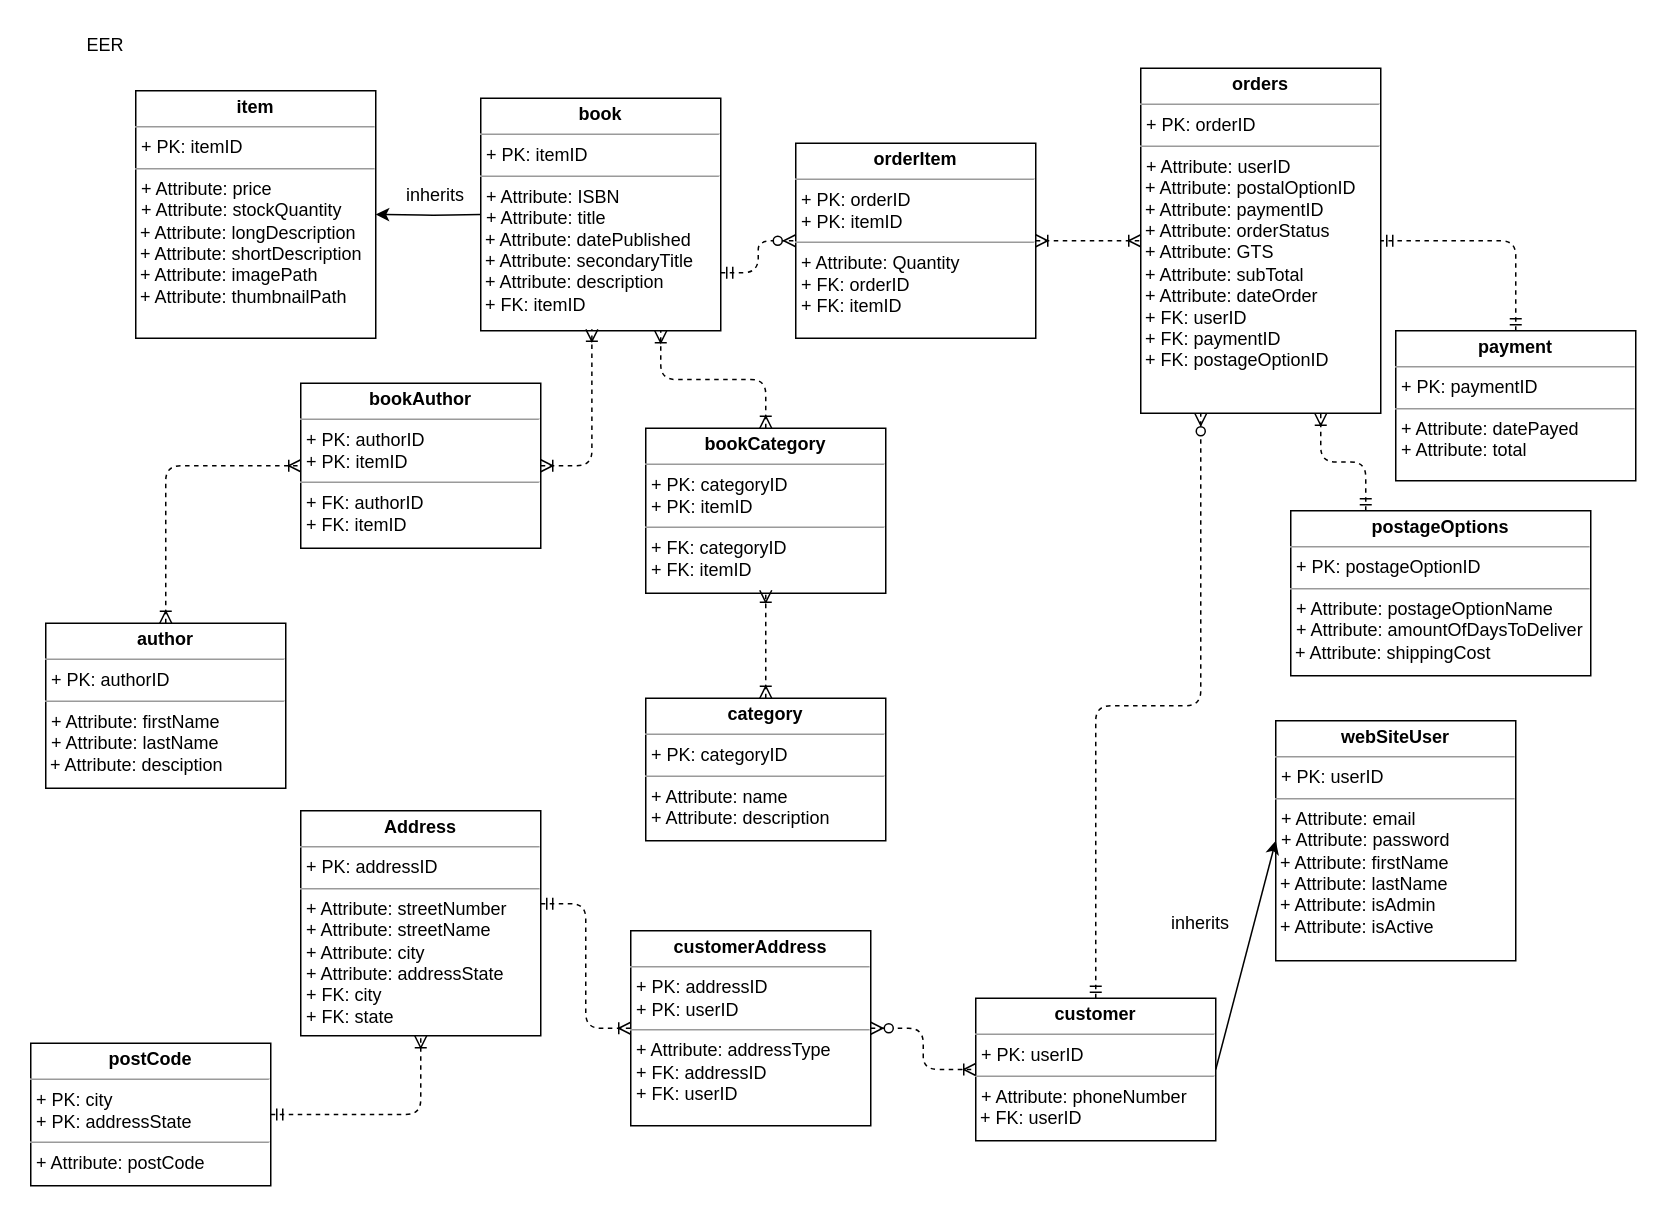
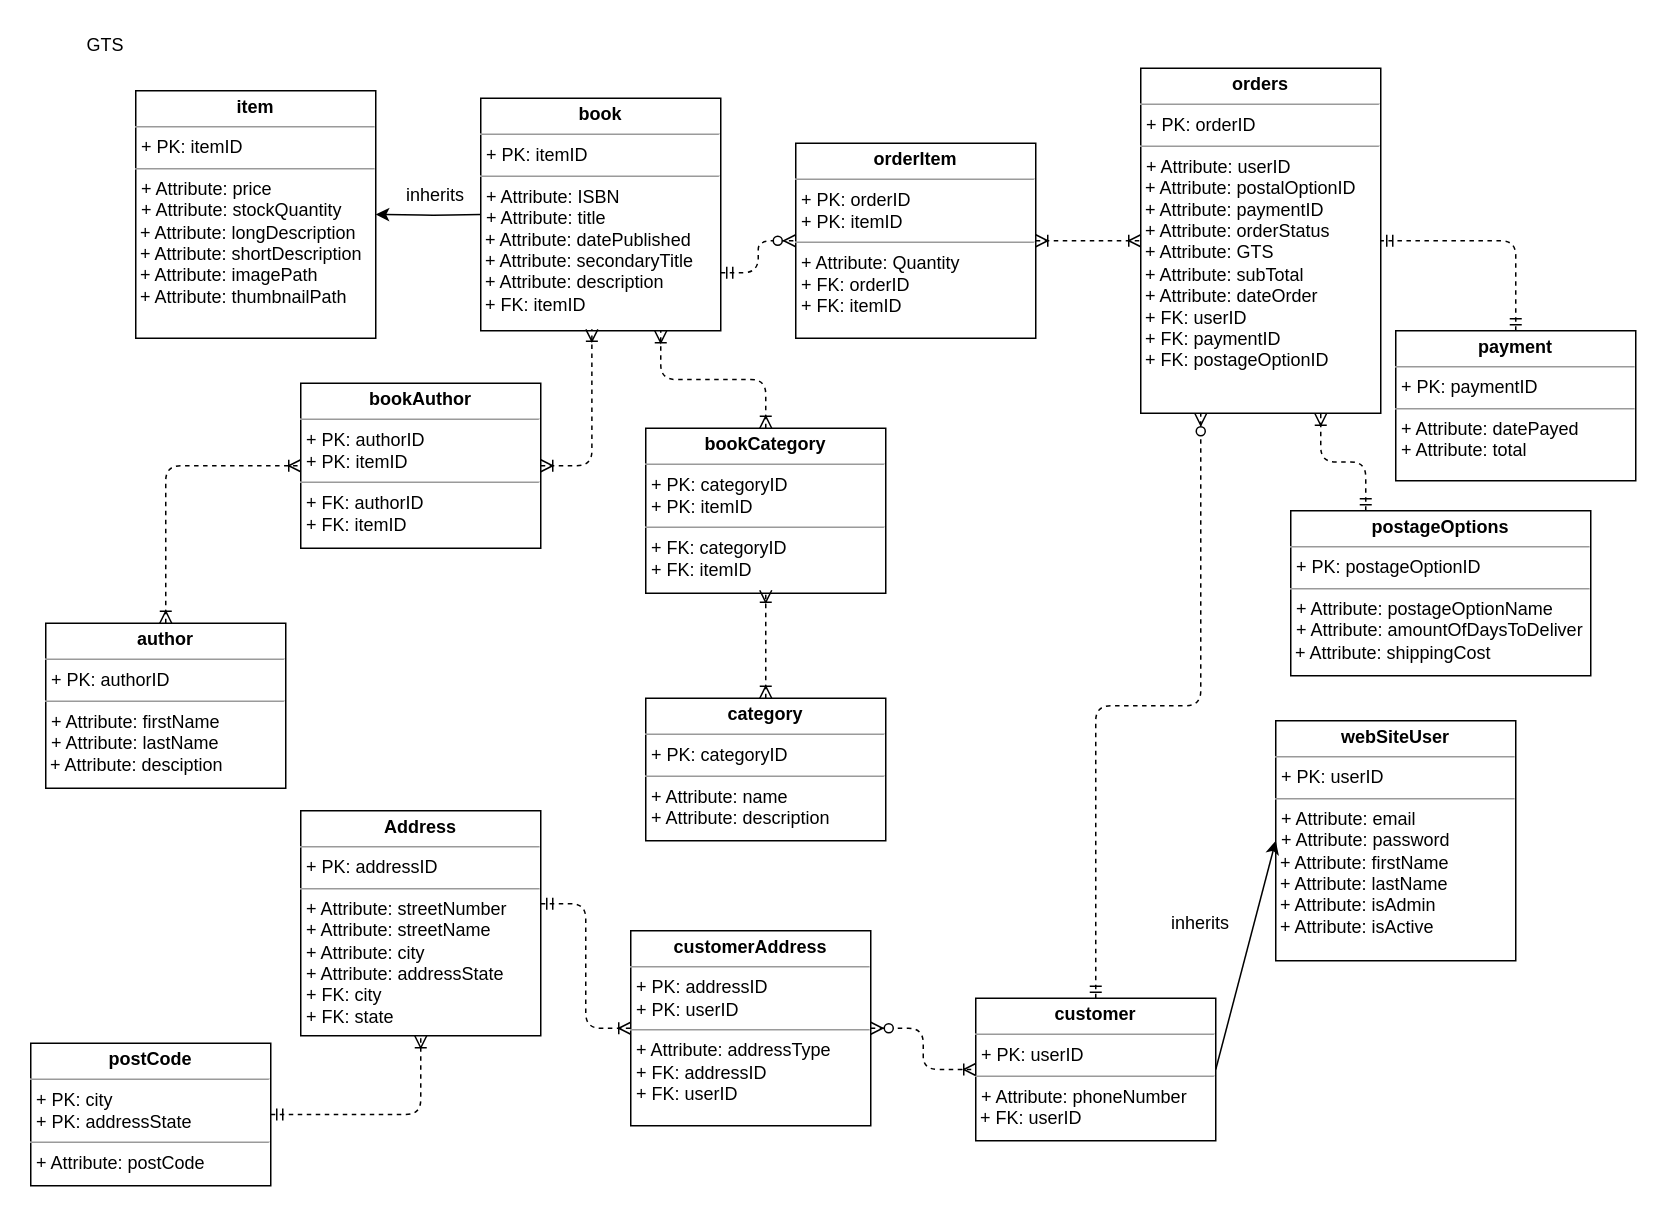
(106, 46) -> (106, 46)
